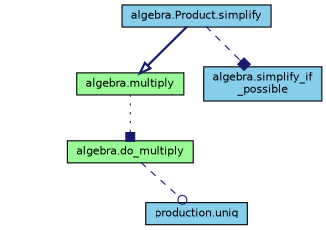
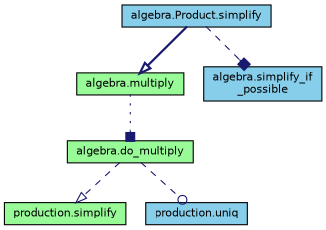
none -> (65, 214)
